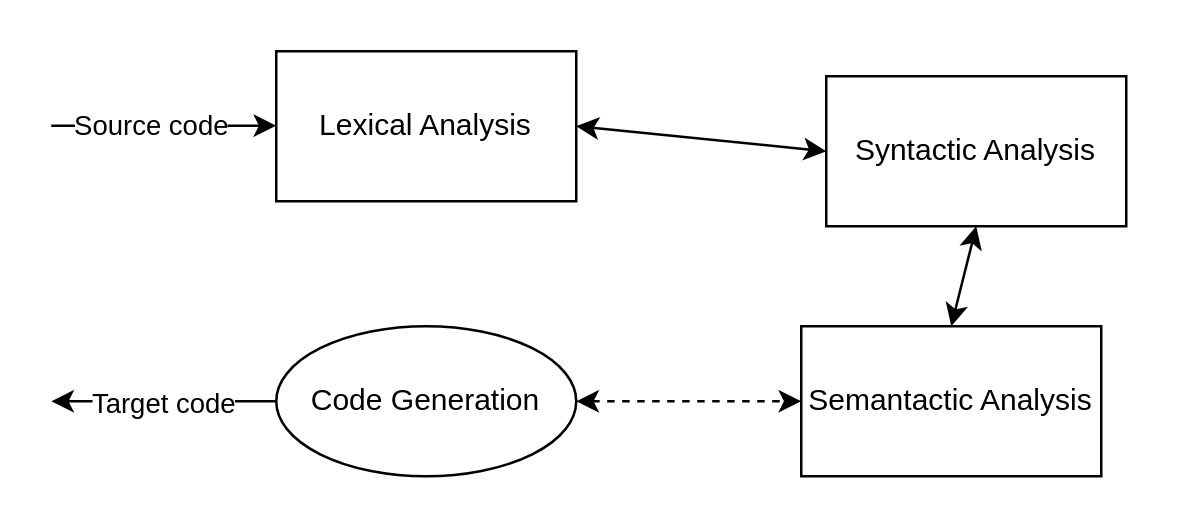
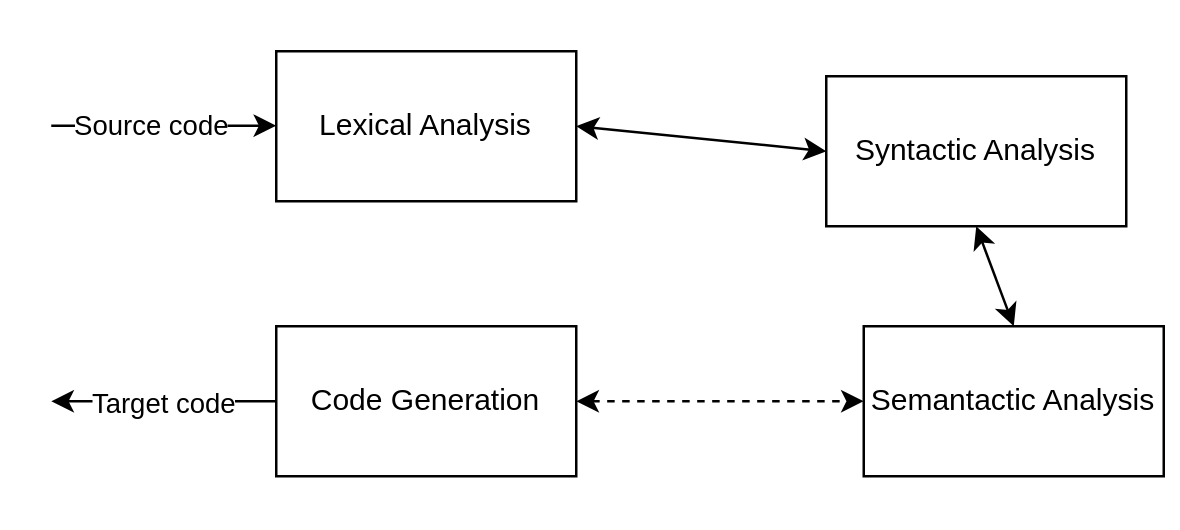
(426, 401) -> (426, 401)
(951, 401) -> (1014, 401)
